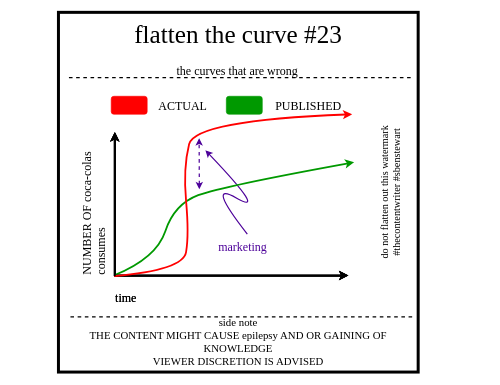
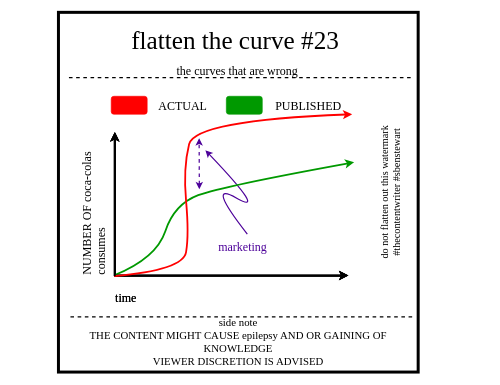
(239, 35) -> (236, 41)
